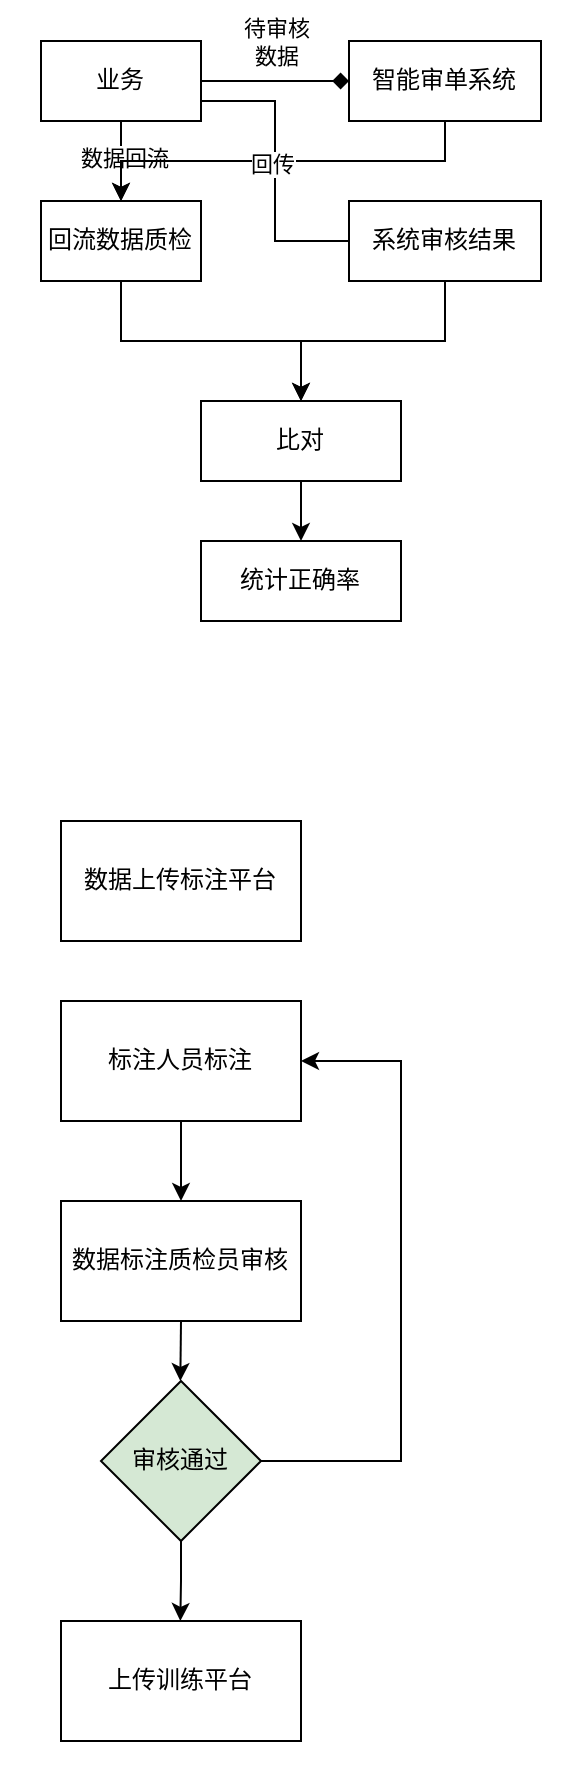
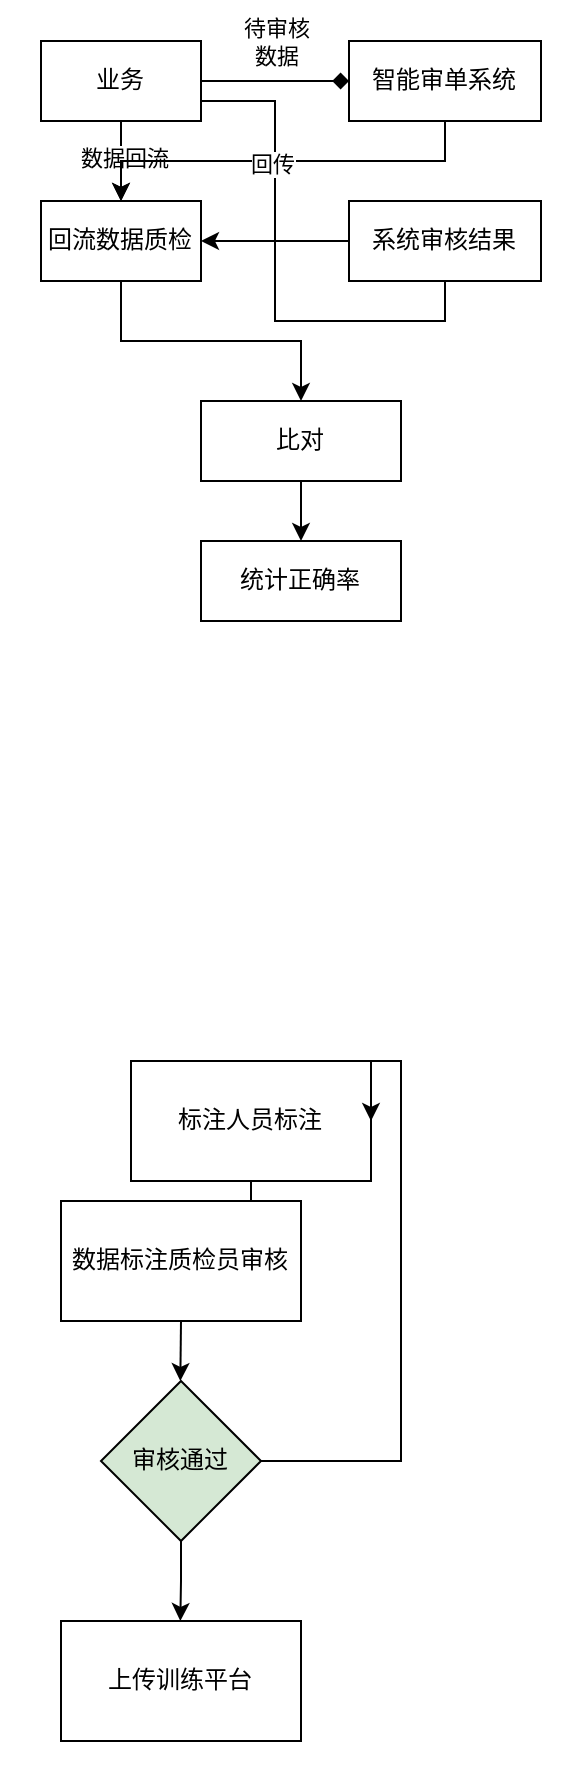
(387, 341) -> (291, 321)
(181, 881) -> none
(181, 1061) -> (251, 1121)
